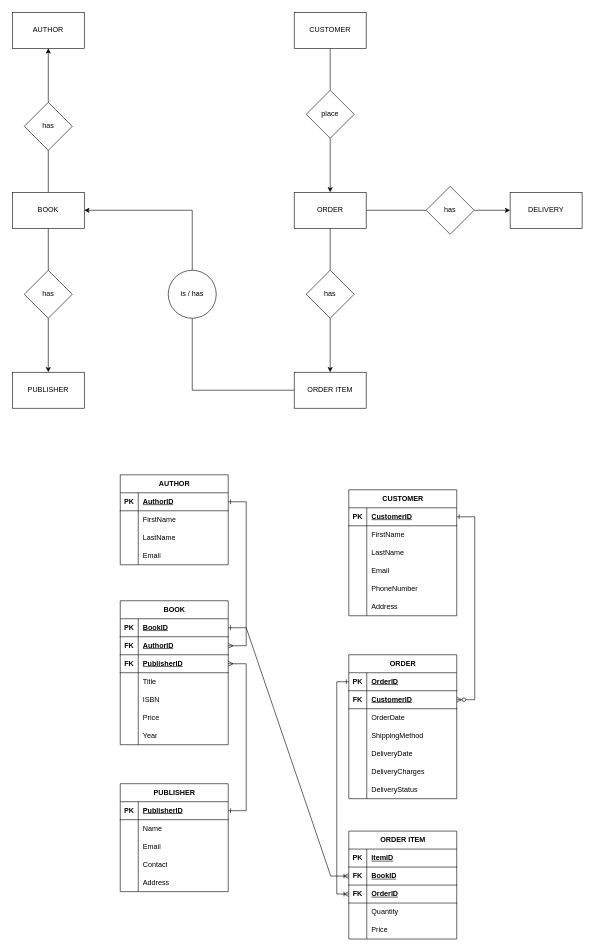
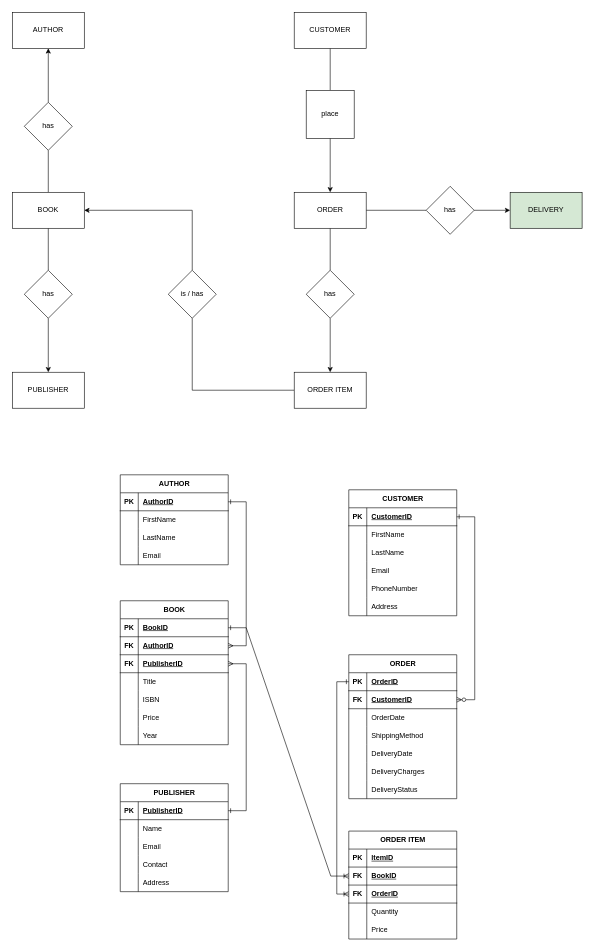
(330, 114) -> (330, 114)
(546, 210) -> (546, 210)
(192, 294) -> (192, 294)
